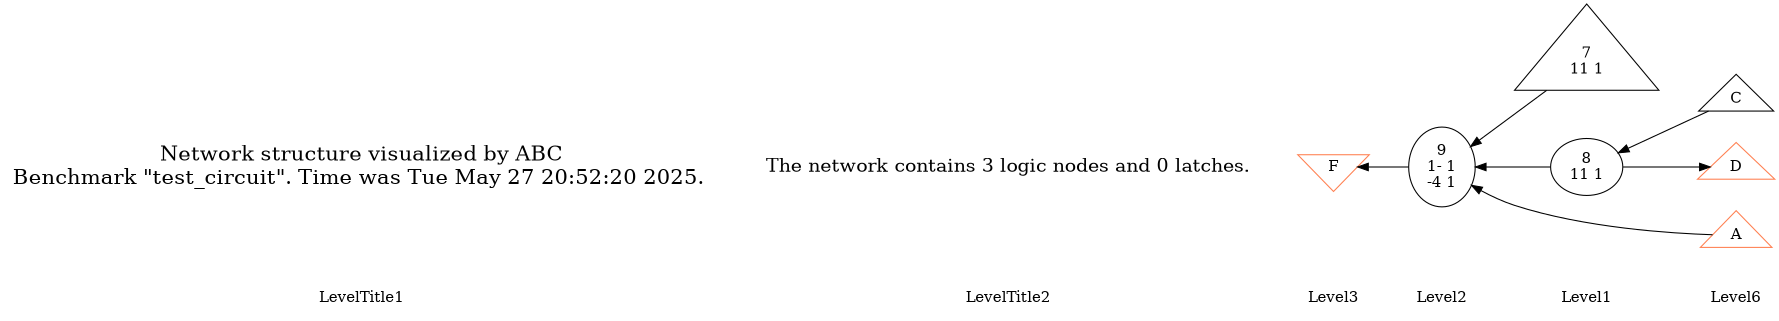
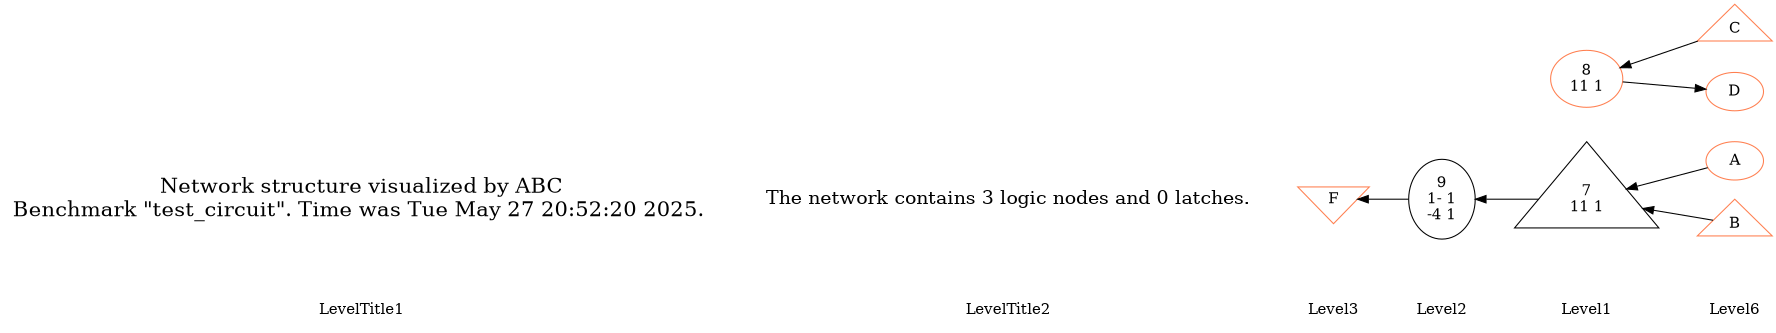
(1736, 99) -> (1735, 29)
(1518, 167) -> none
(1587, 167) -> (1587, 79)
(1736, 167) -> (1735, 92)
(1594, 224) -> (1672, 177)
none -> (1735, 224)
(1736, 235) -> (1735, 161)
